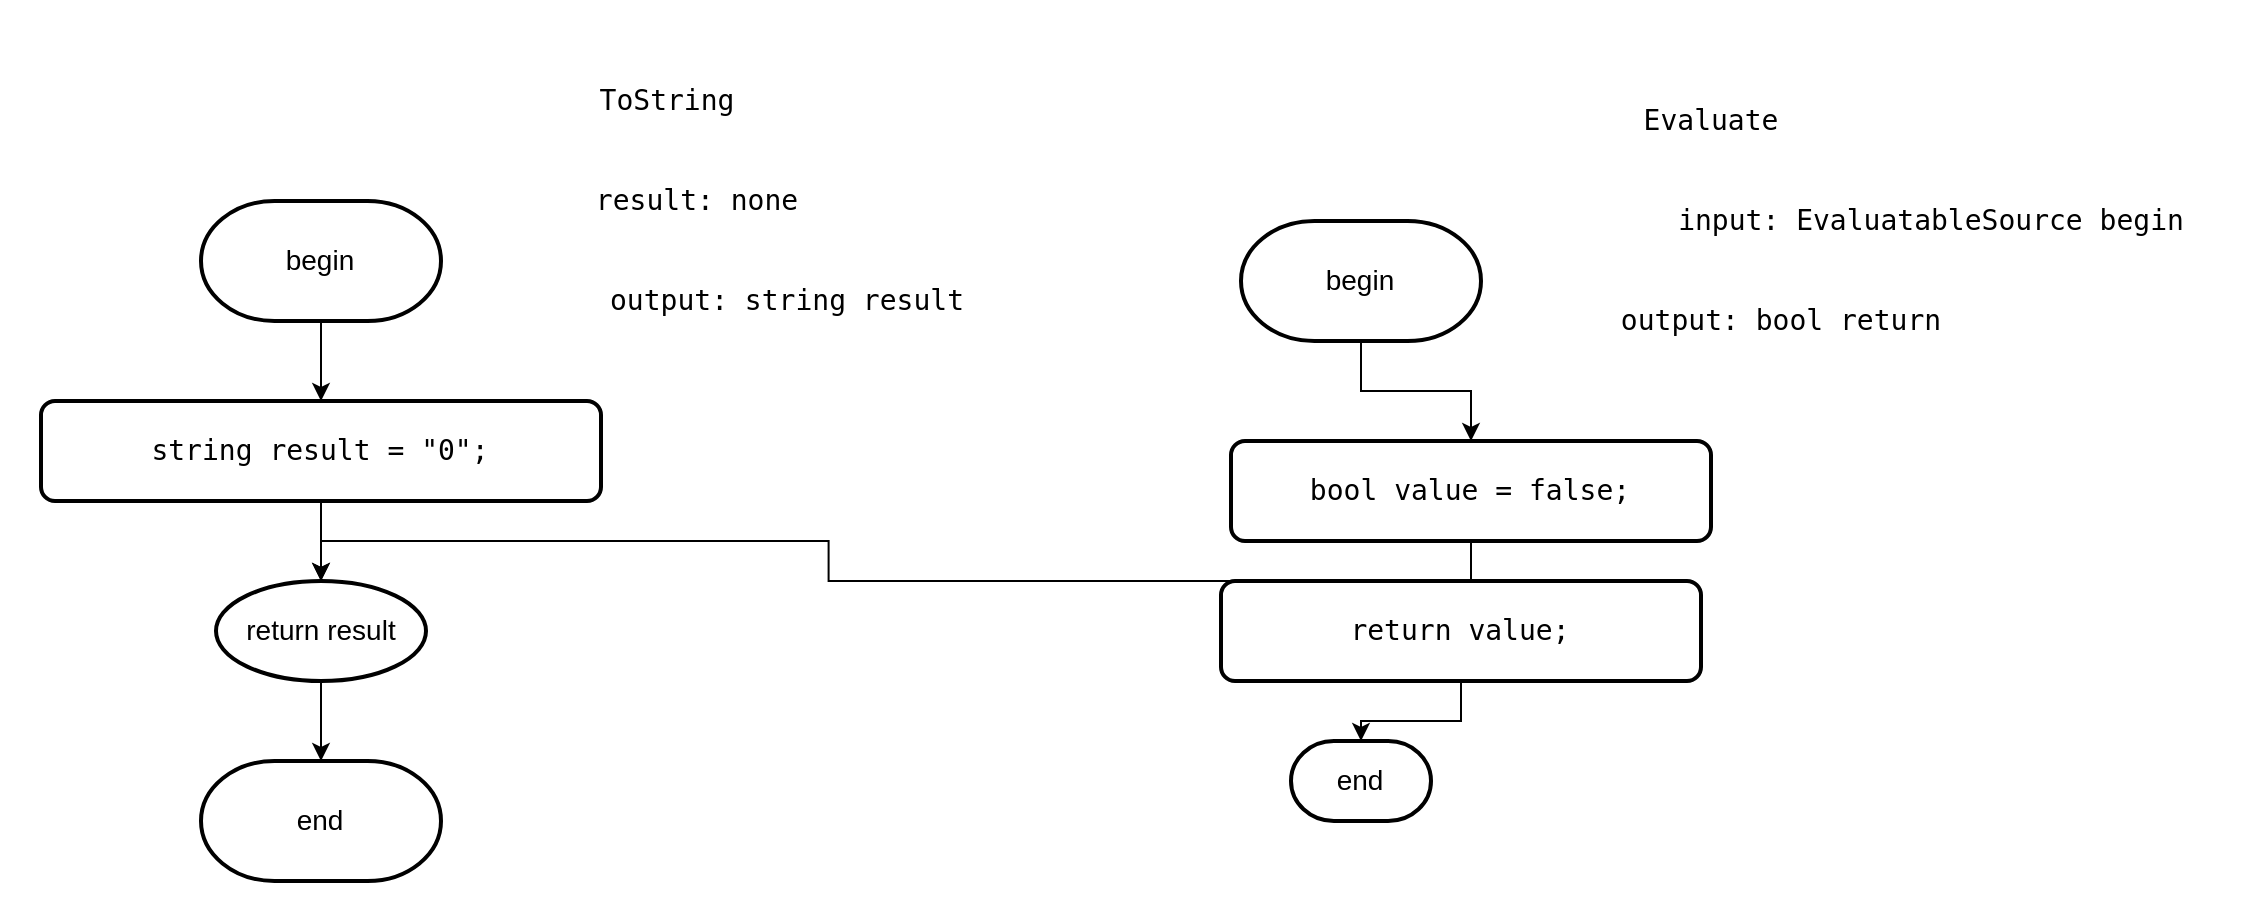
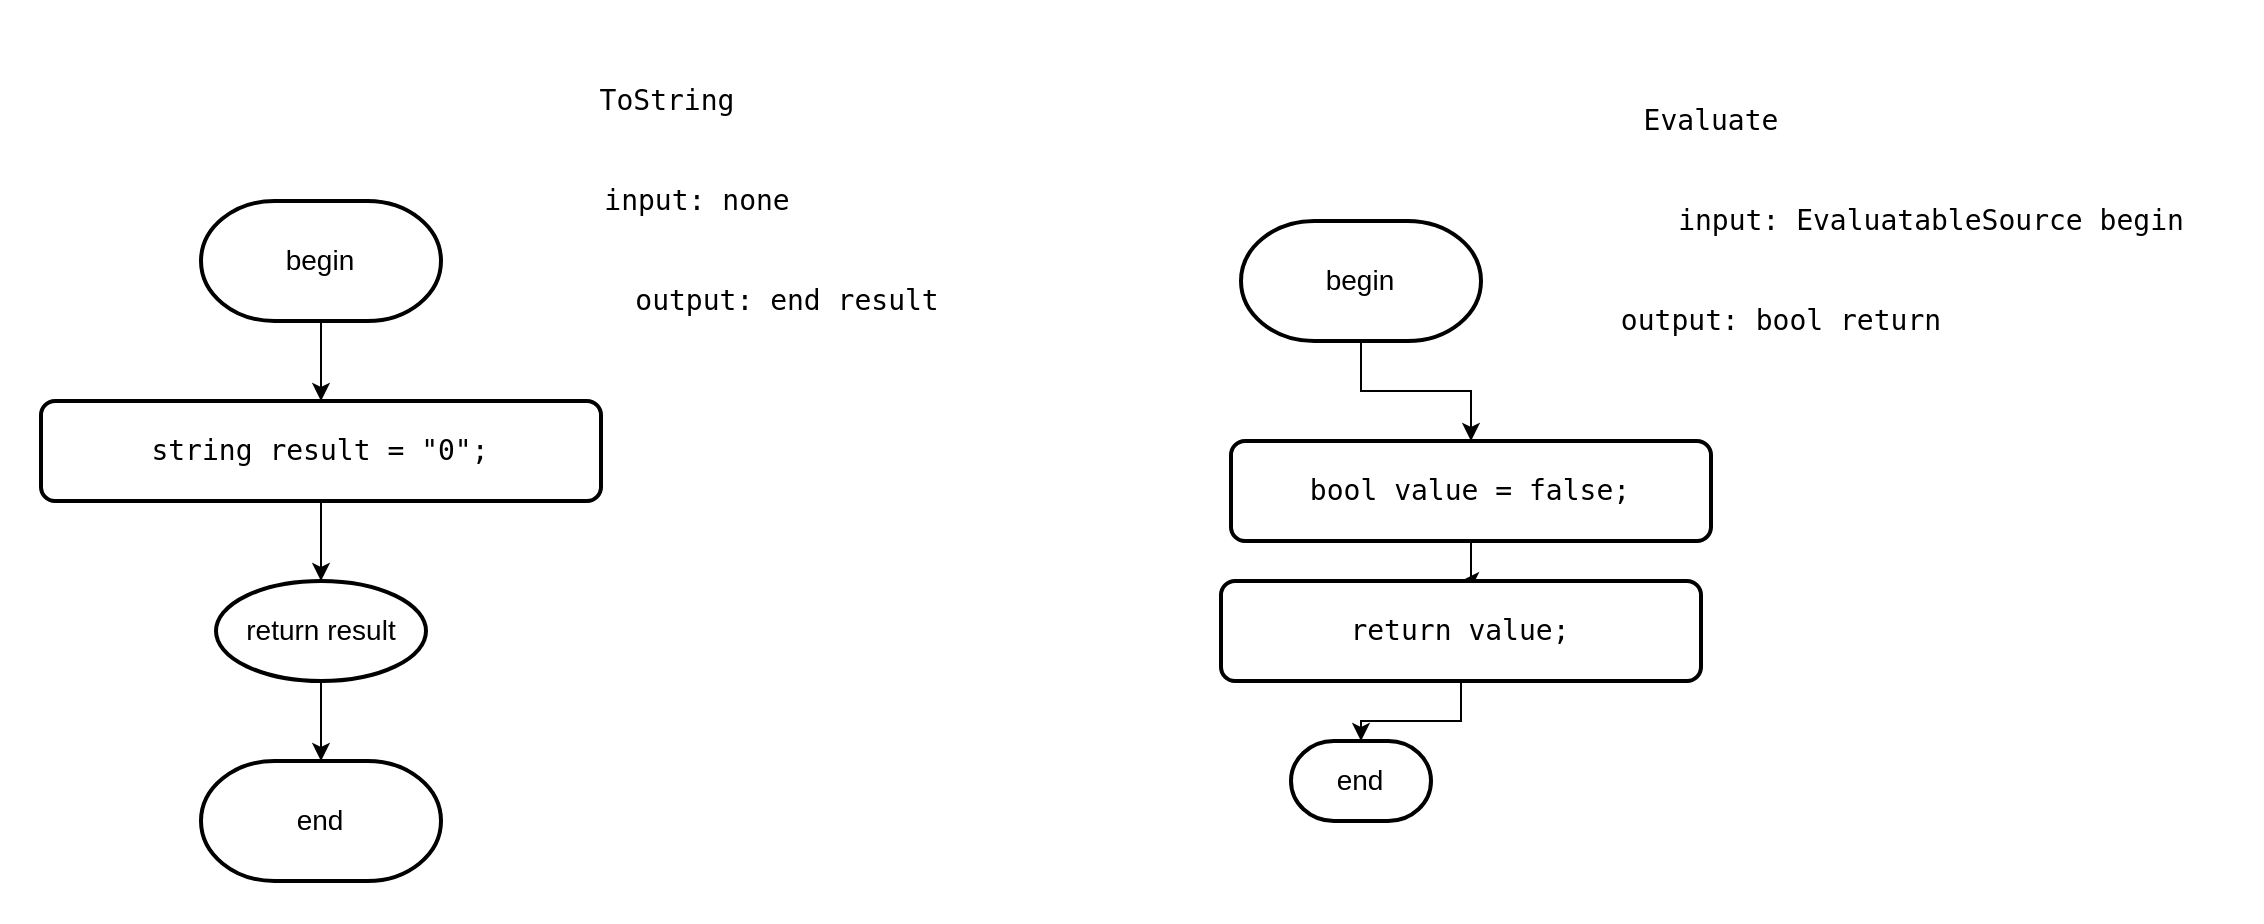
(698, 201) -> (698, 201)
(788, 301) -> (788, 301)
(798, 541) -> (1471, 576)
